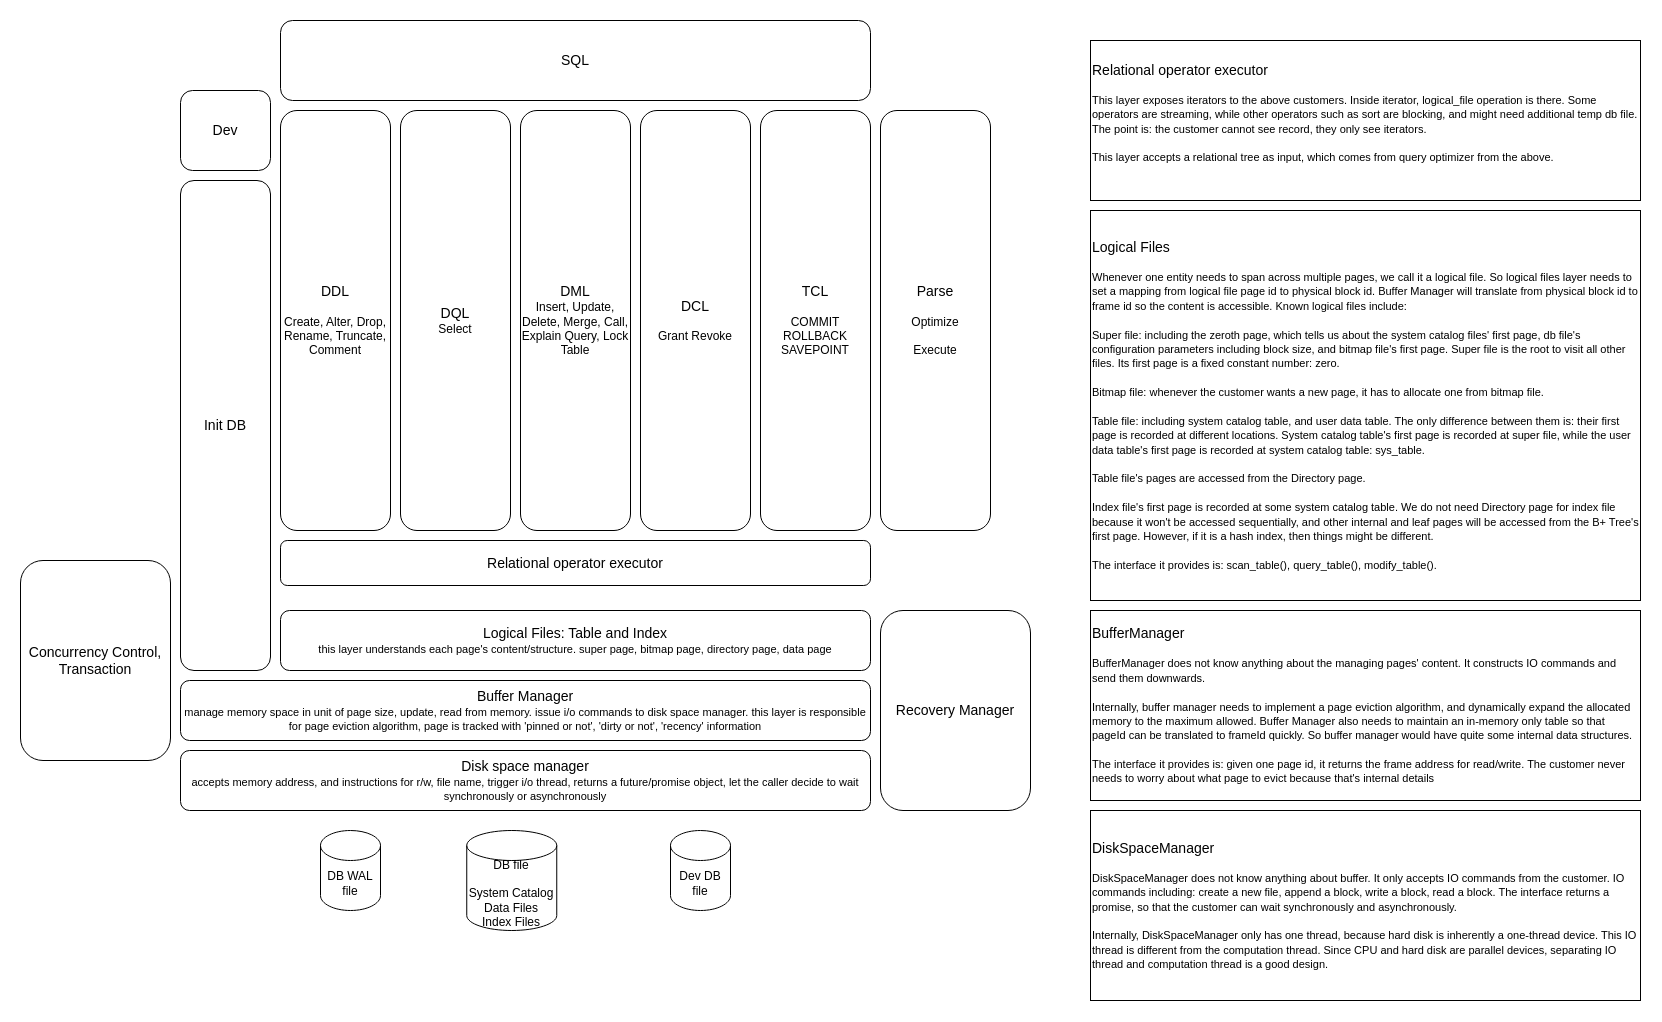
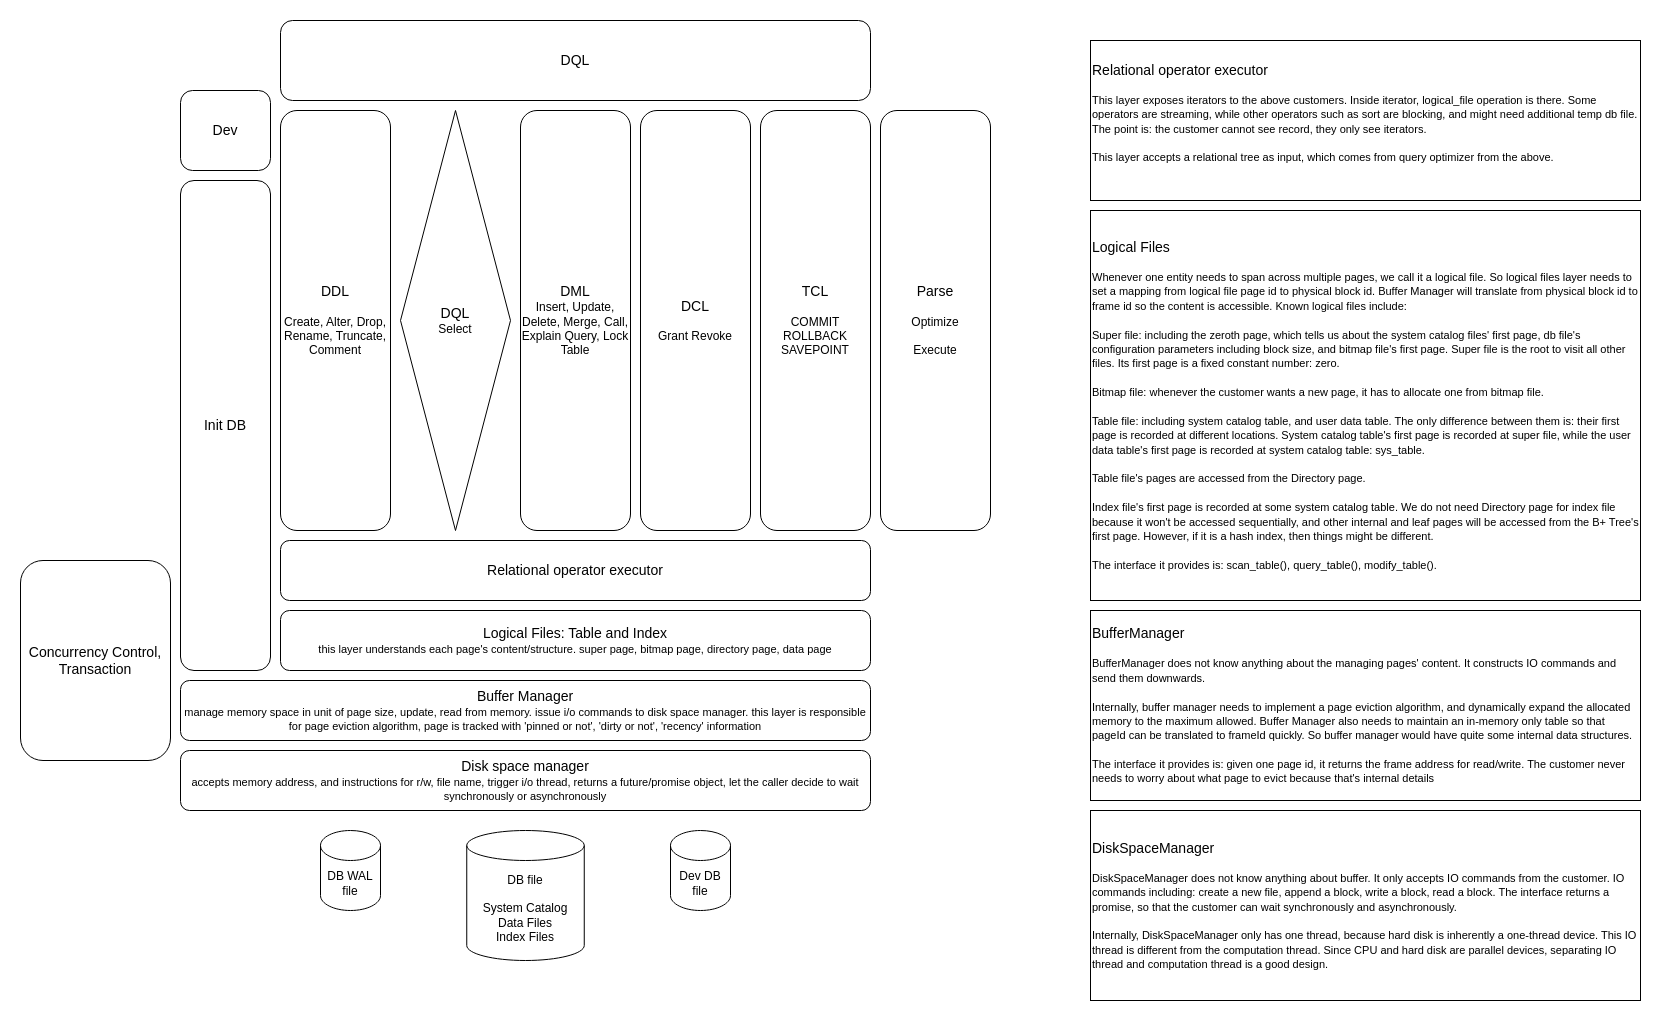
(576, 61) -> (576, 61)
(456, 321) -> (456, 321)
(576, 563) -> (576, 571)
(956, 711) -> none
(512, 881) -> (526, 896)
